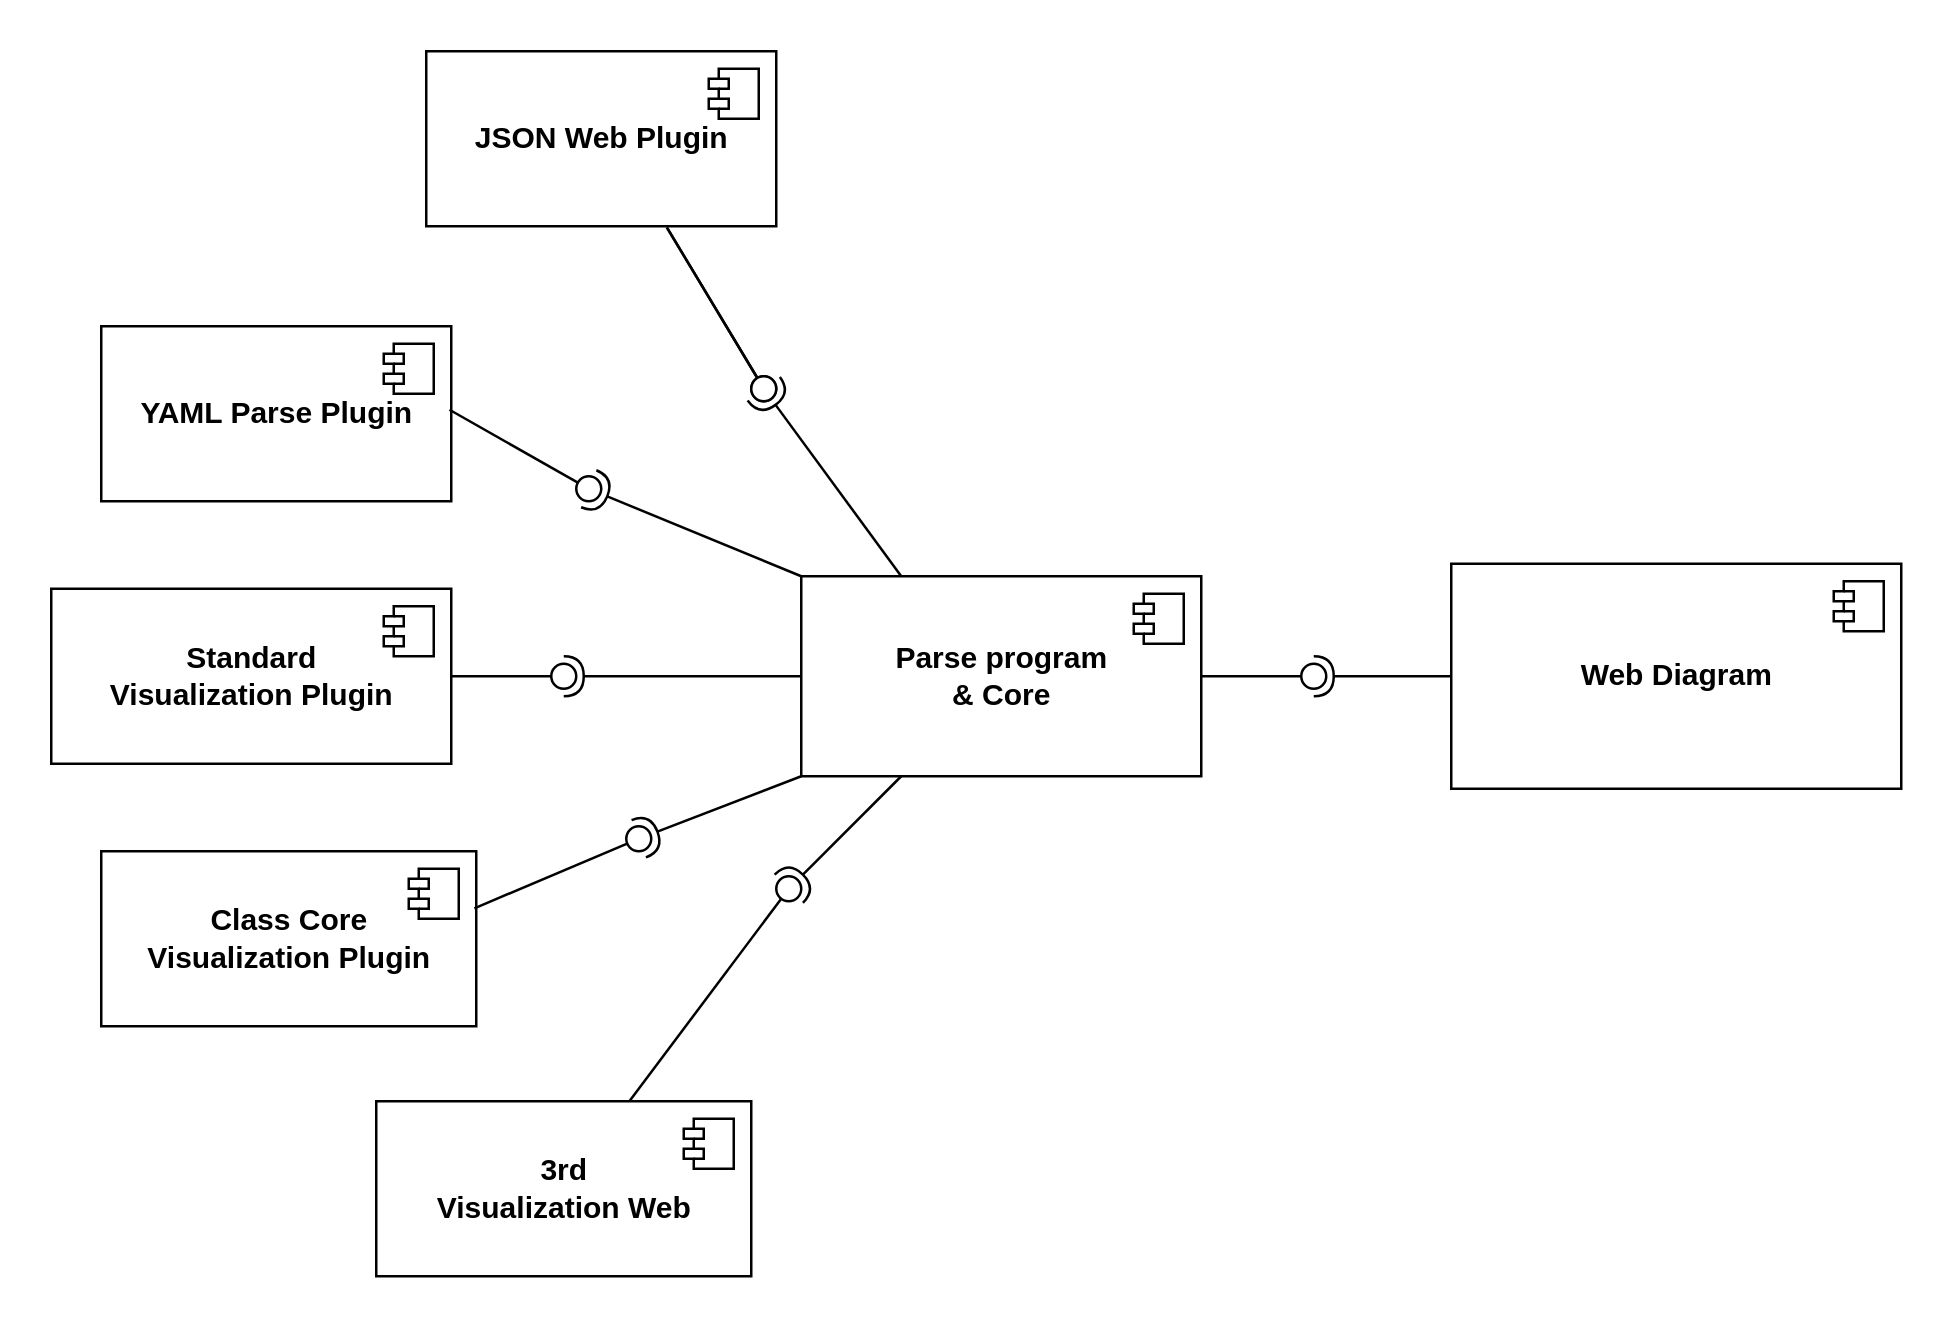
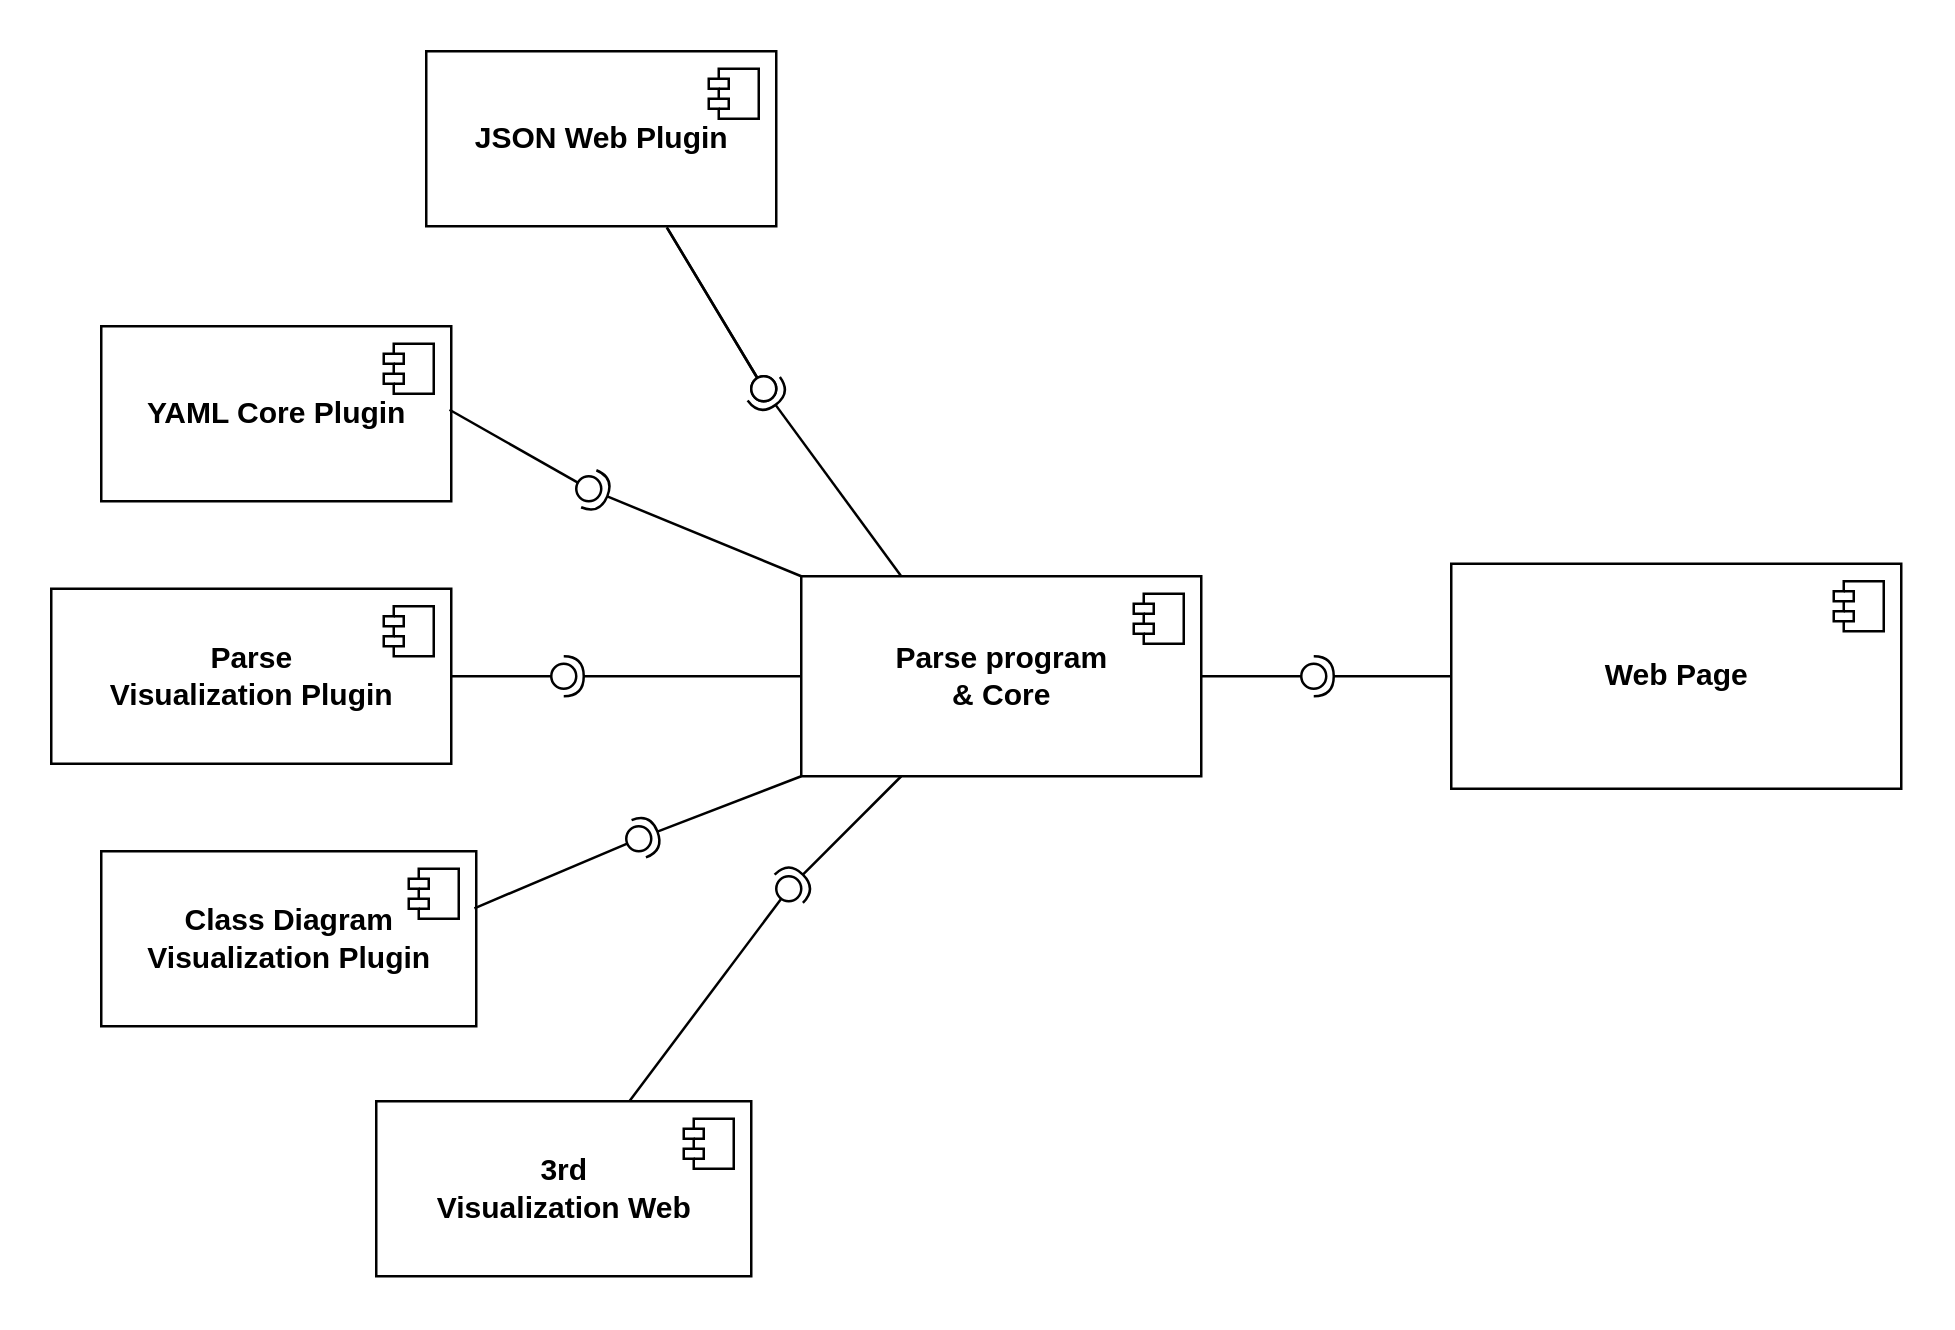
(278, 414) -> (278, 414)
(253, 676) -> (253, 676)
(1678, 676) -> (1678, 676)
(290, 939) -> (290, 939)
